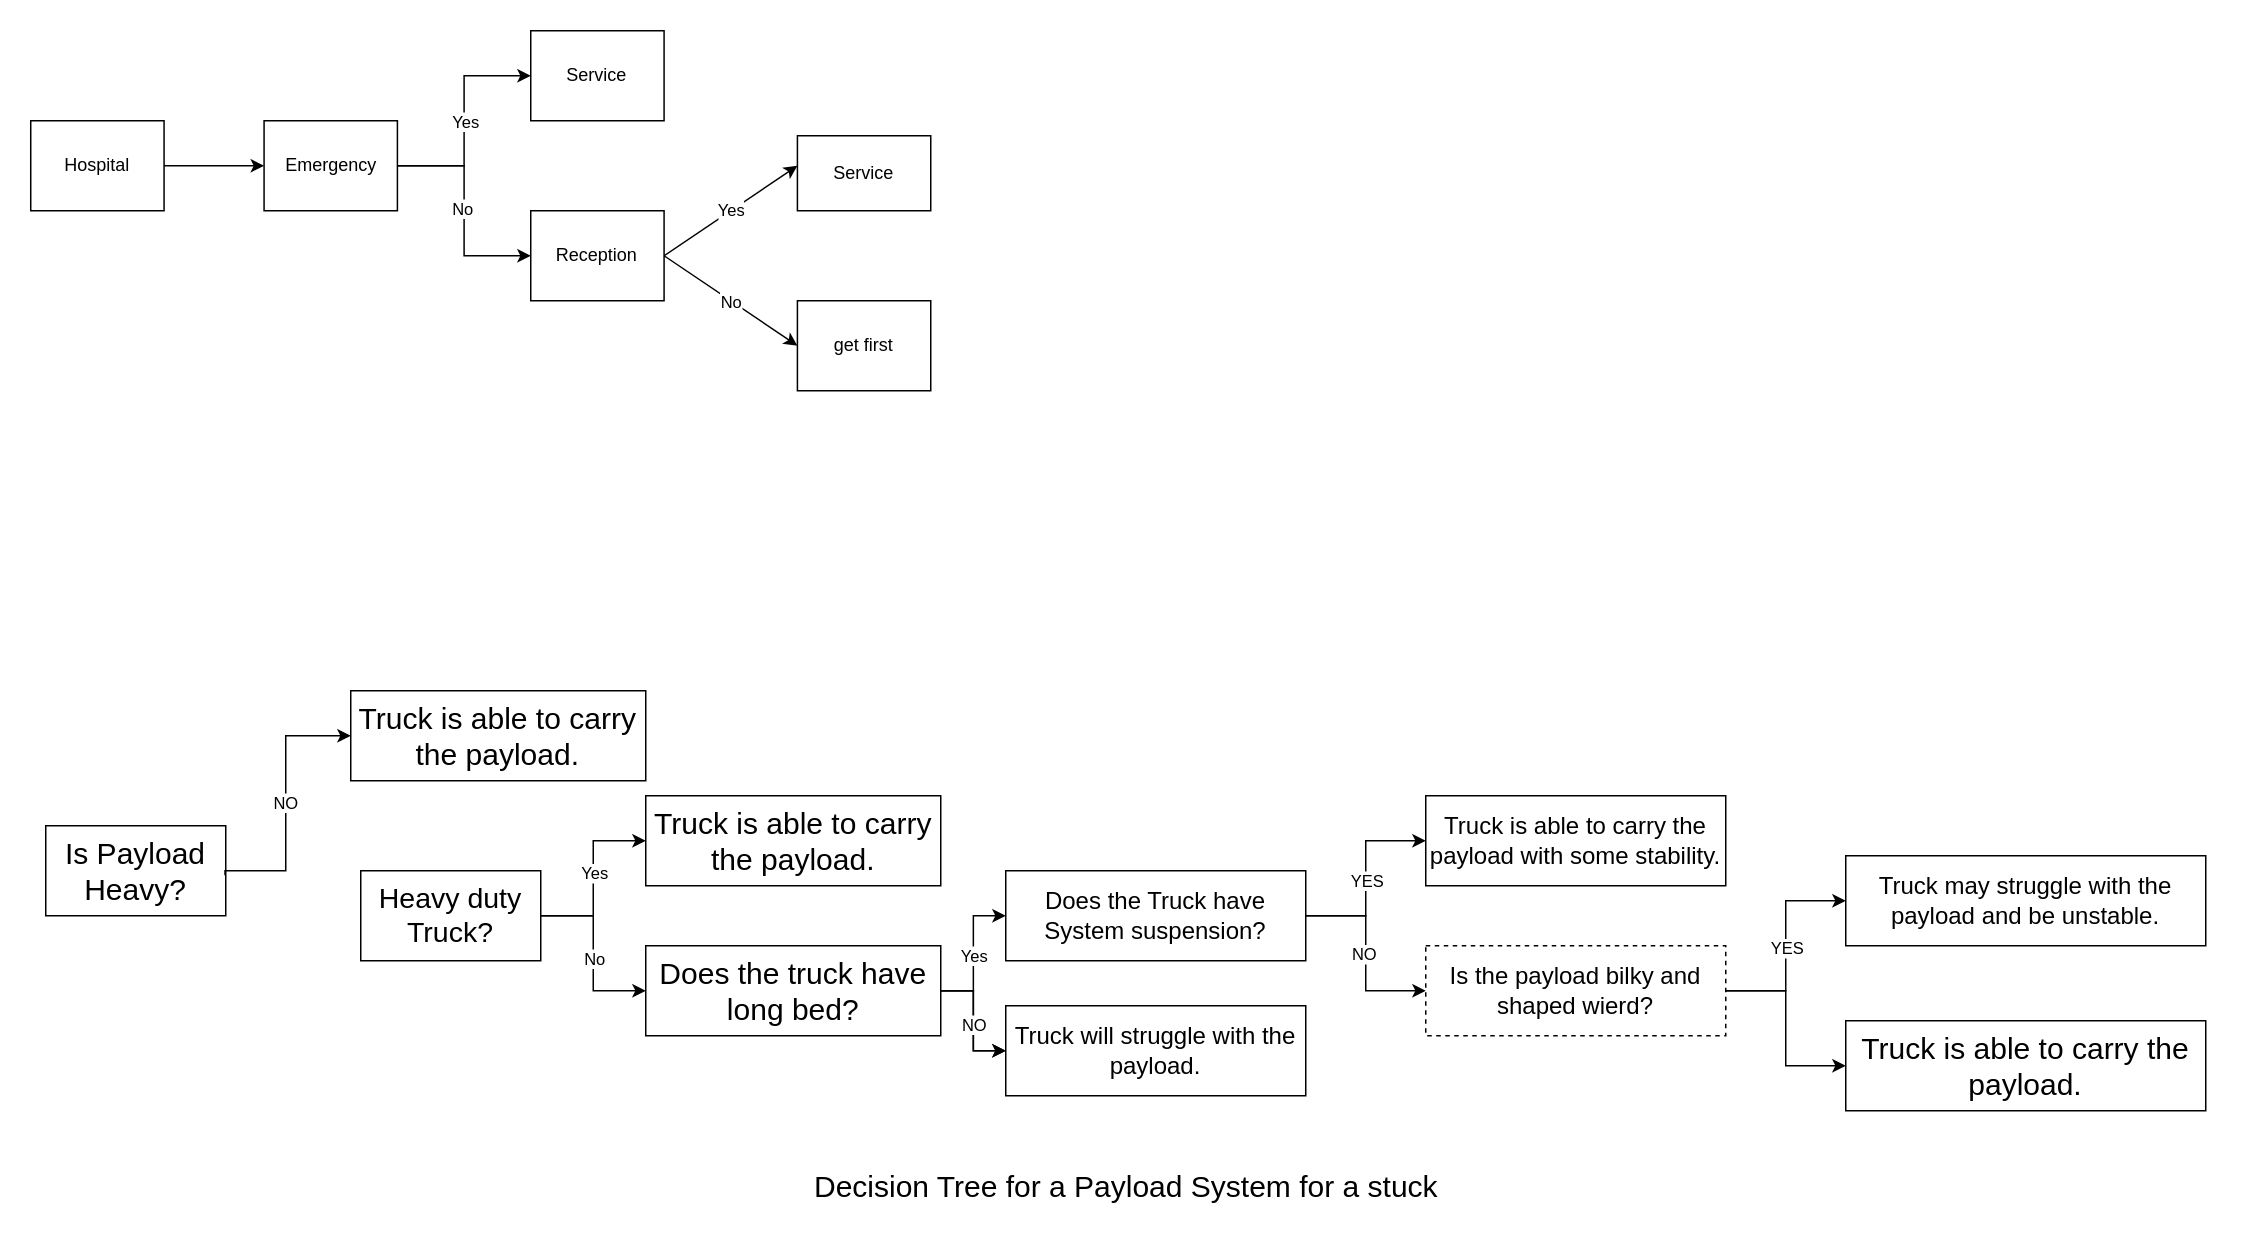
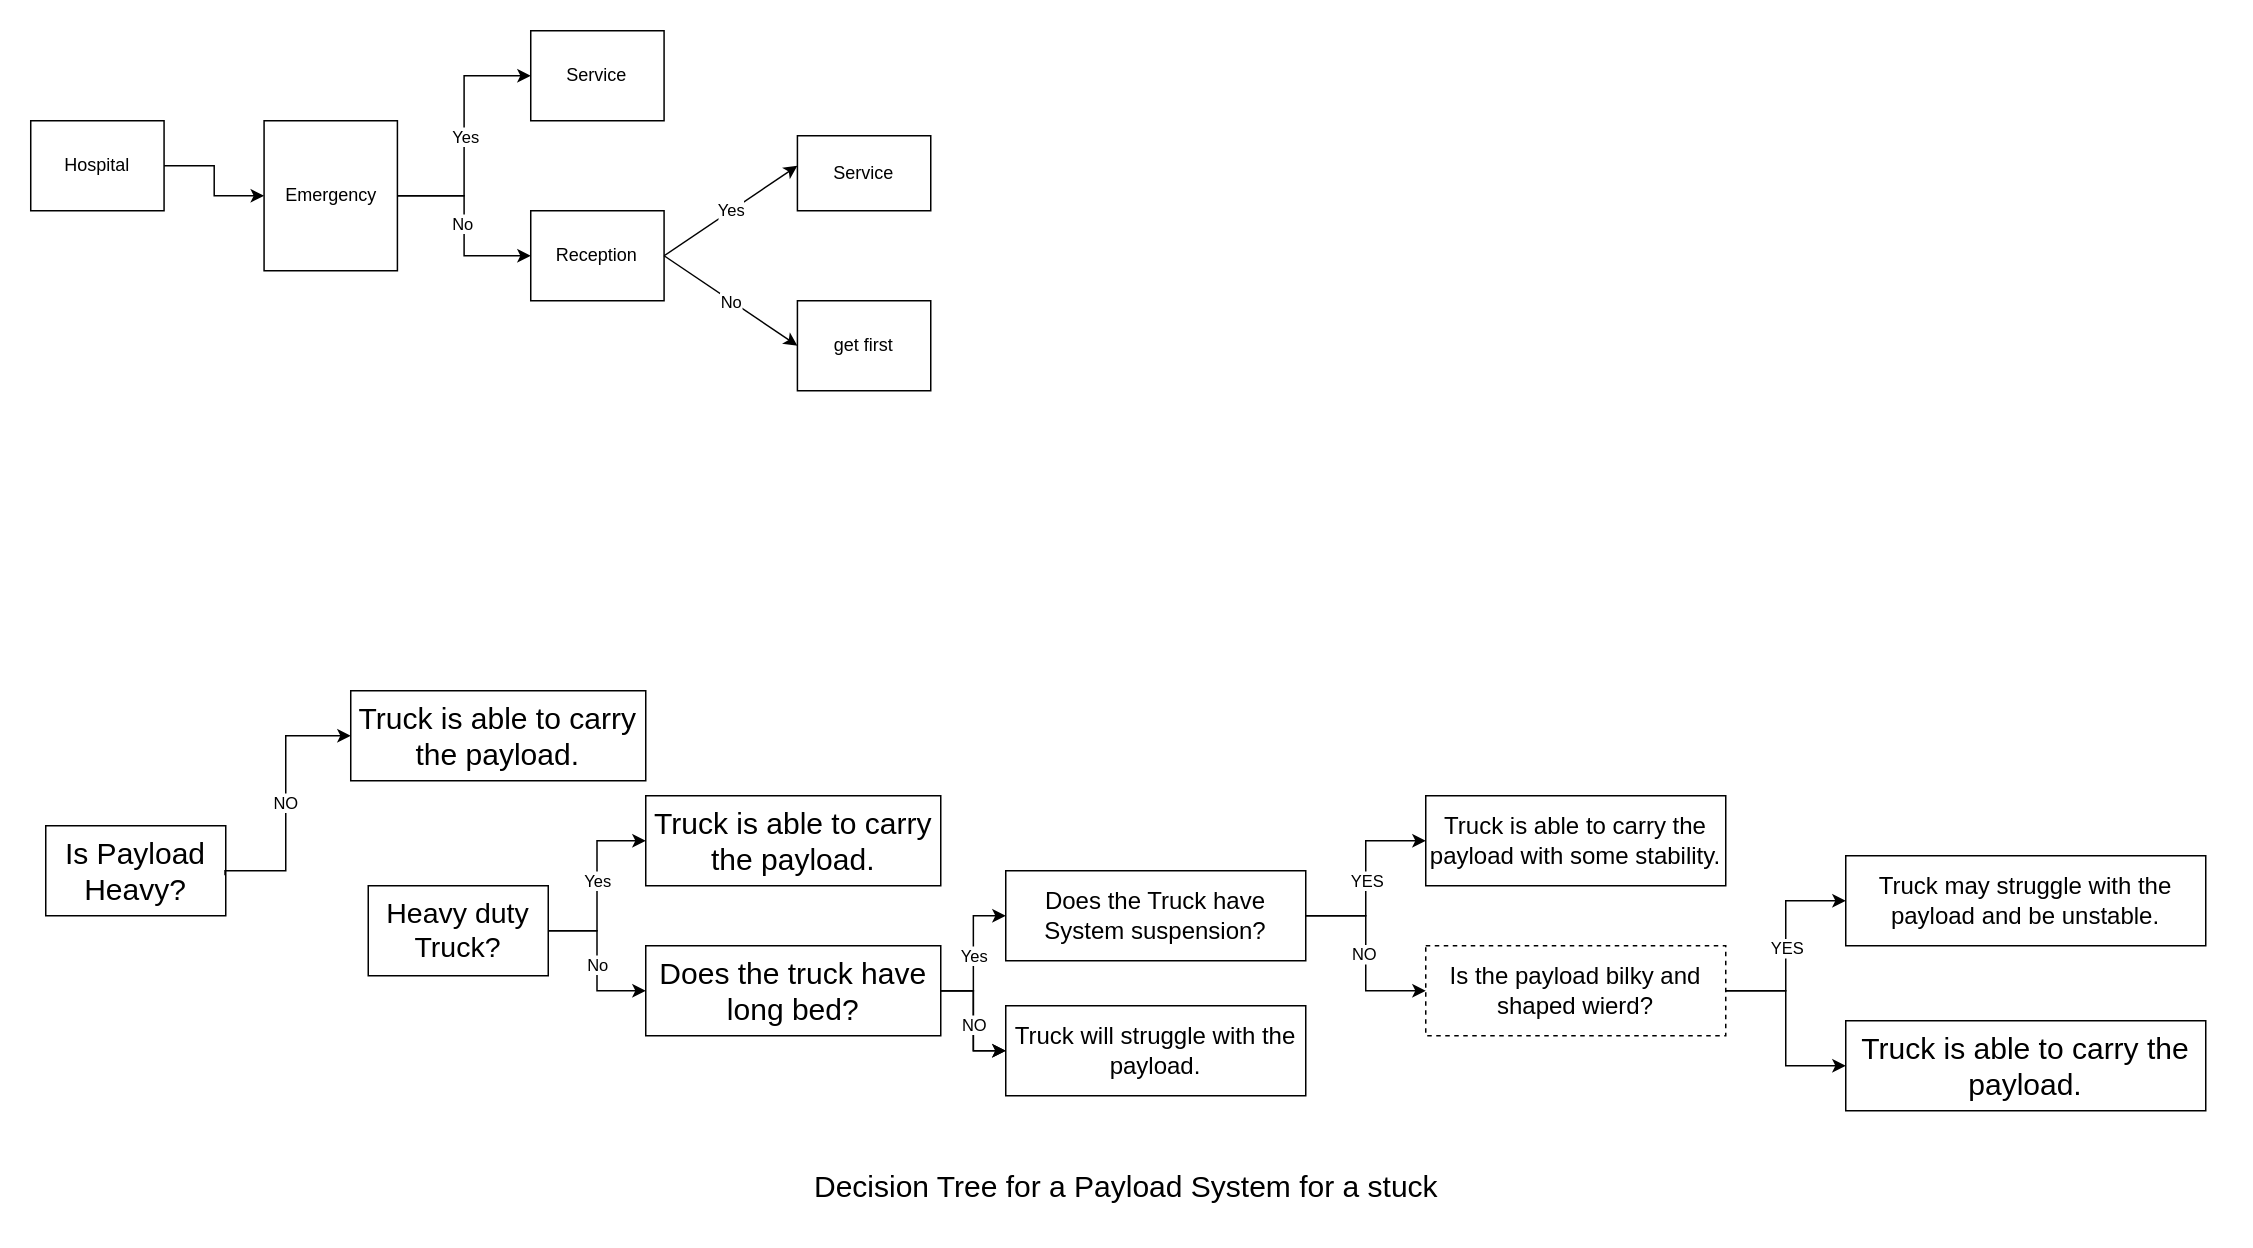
(331, 166) -> (331, 196)
(451, 916) -> (458, 931)
